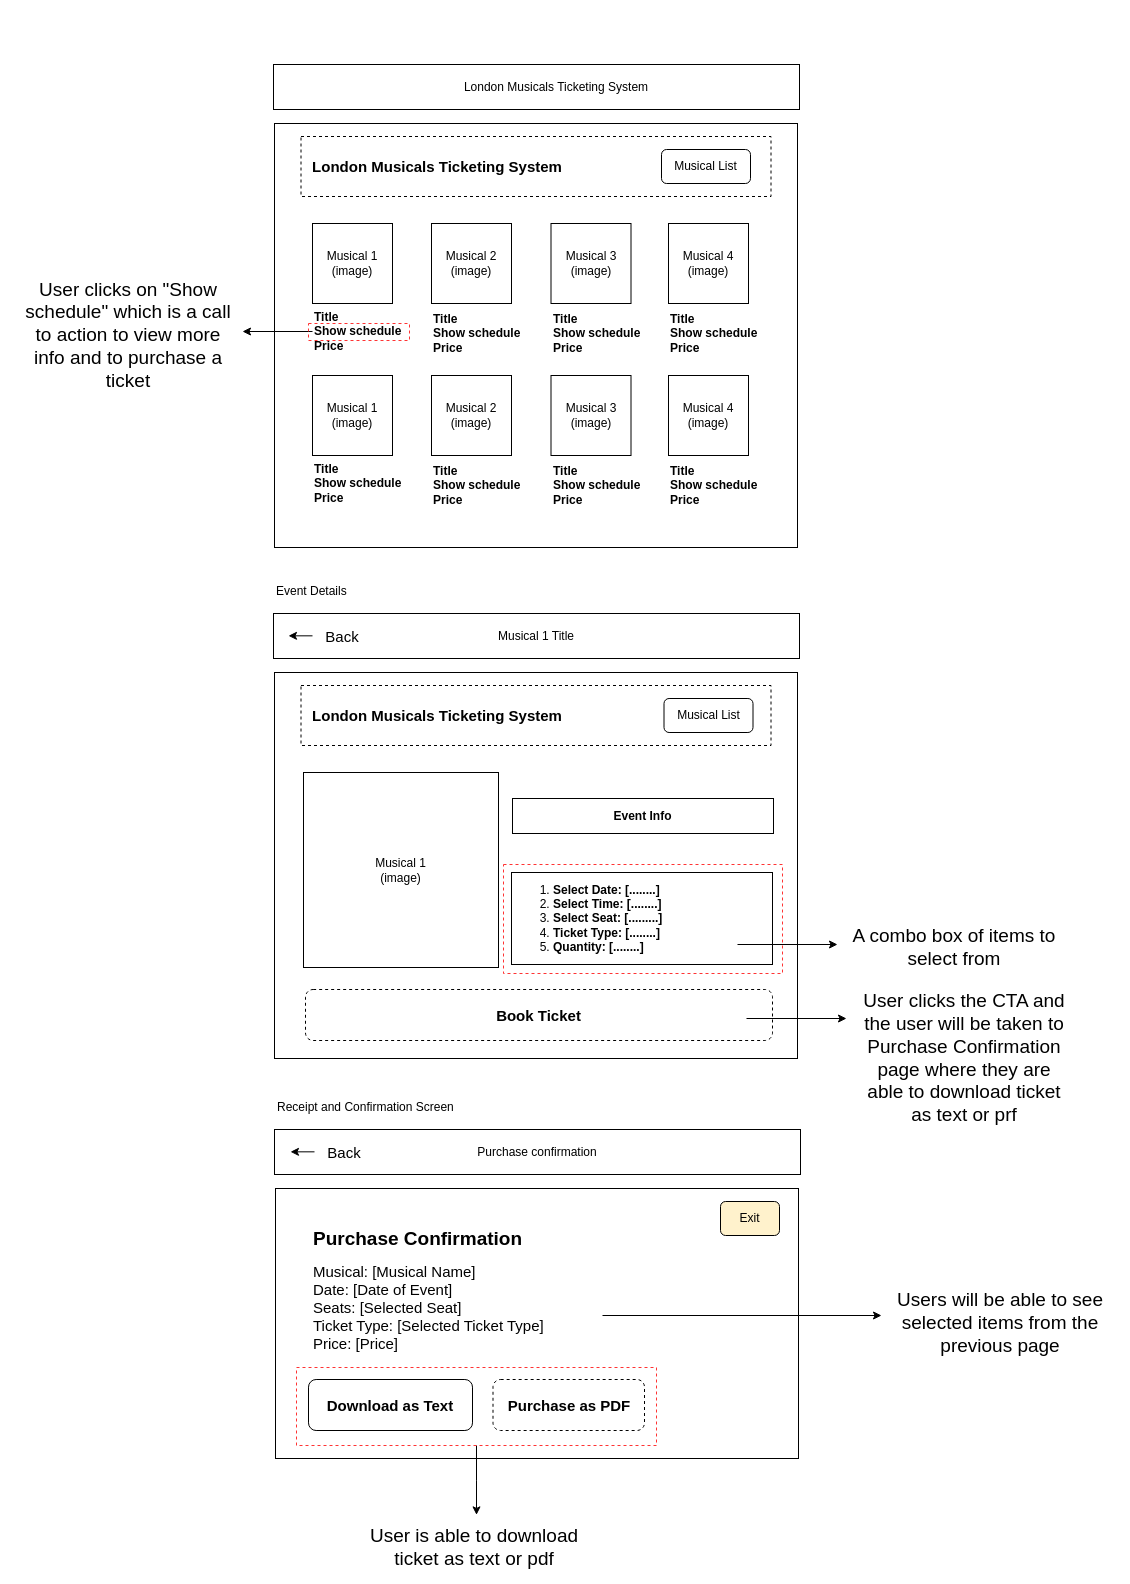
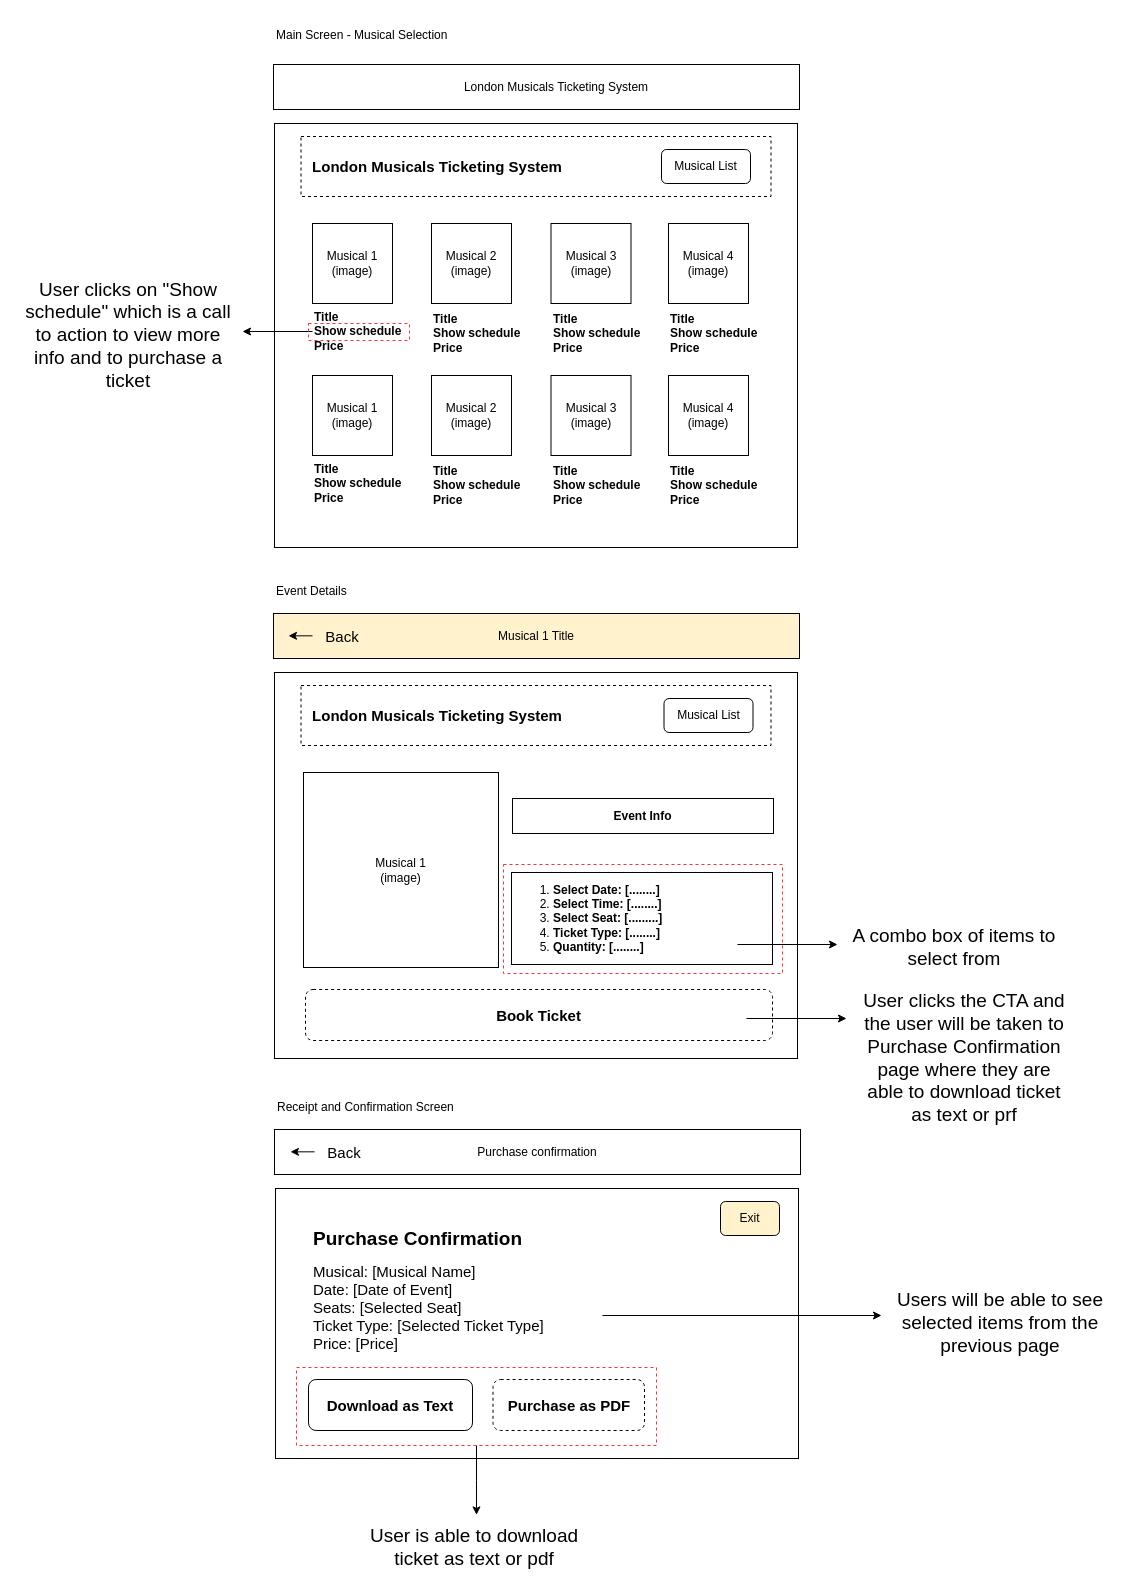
none -> (376, 36)
(537, 636) -> (537, 636)
